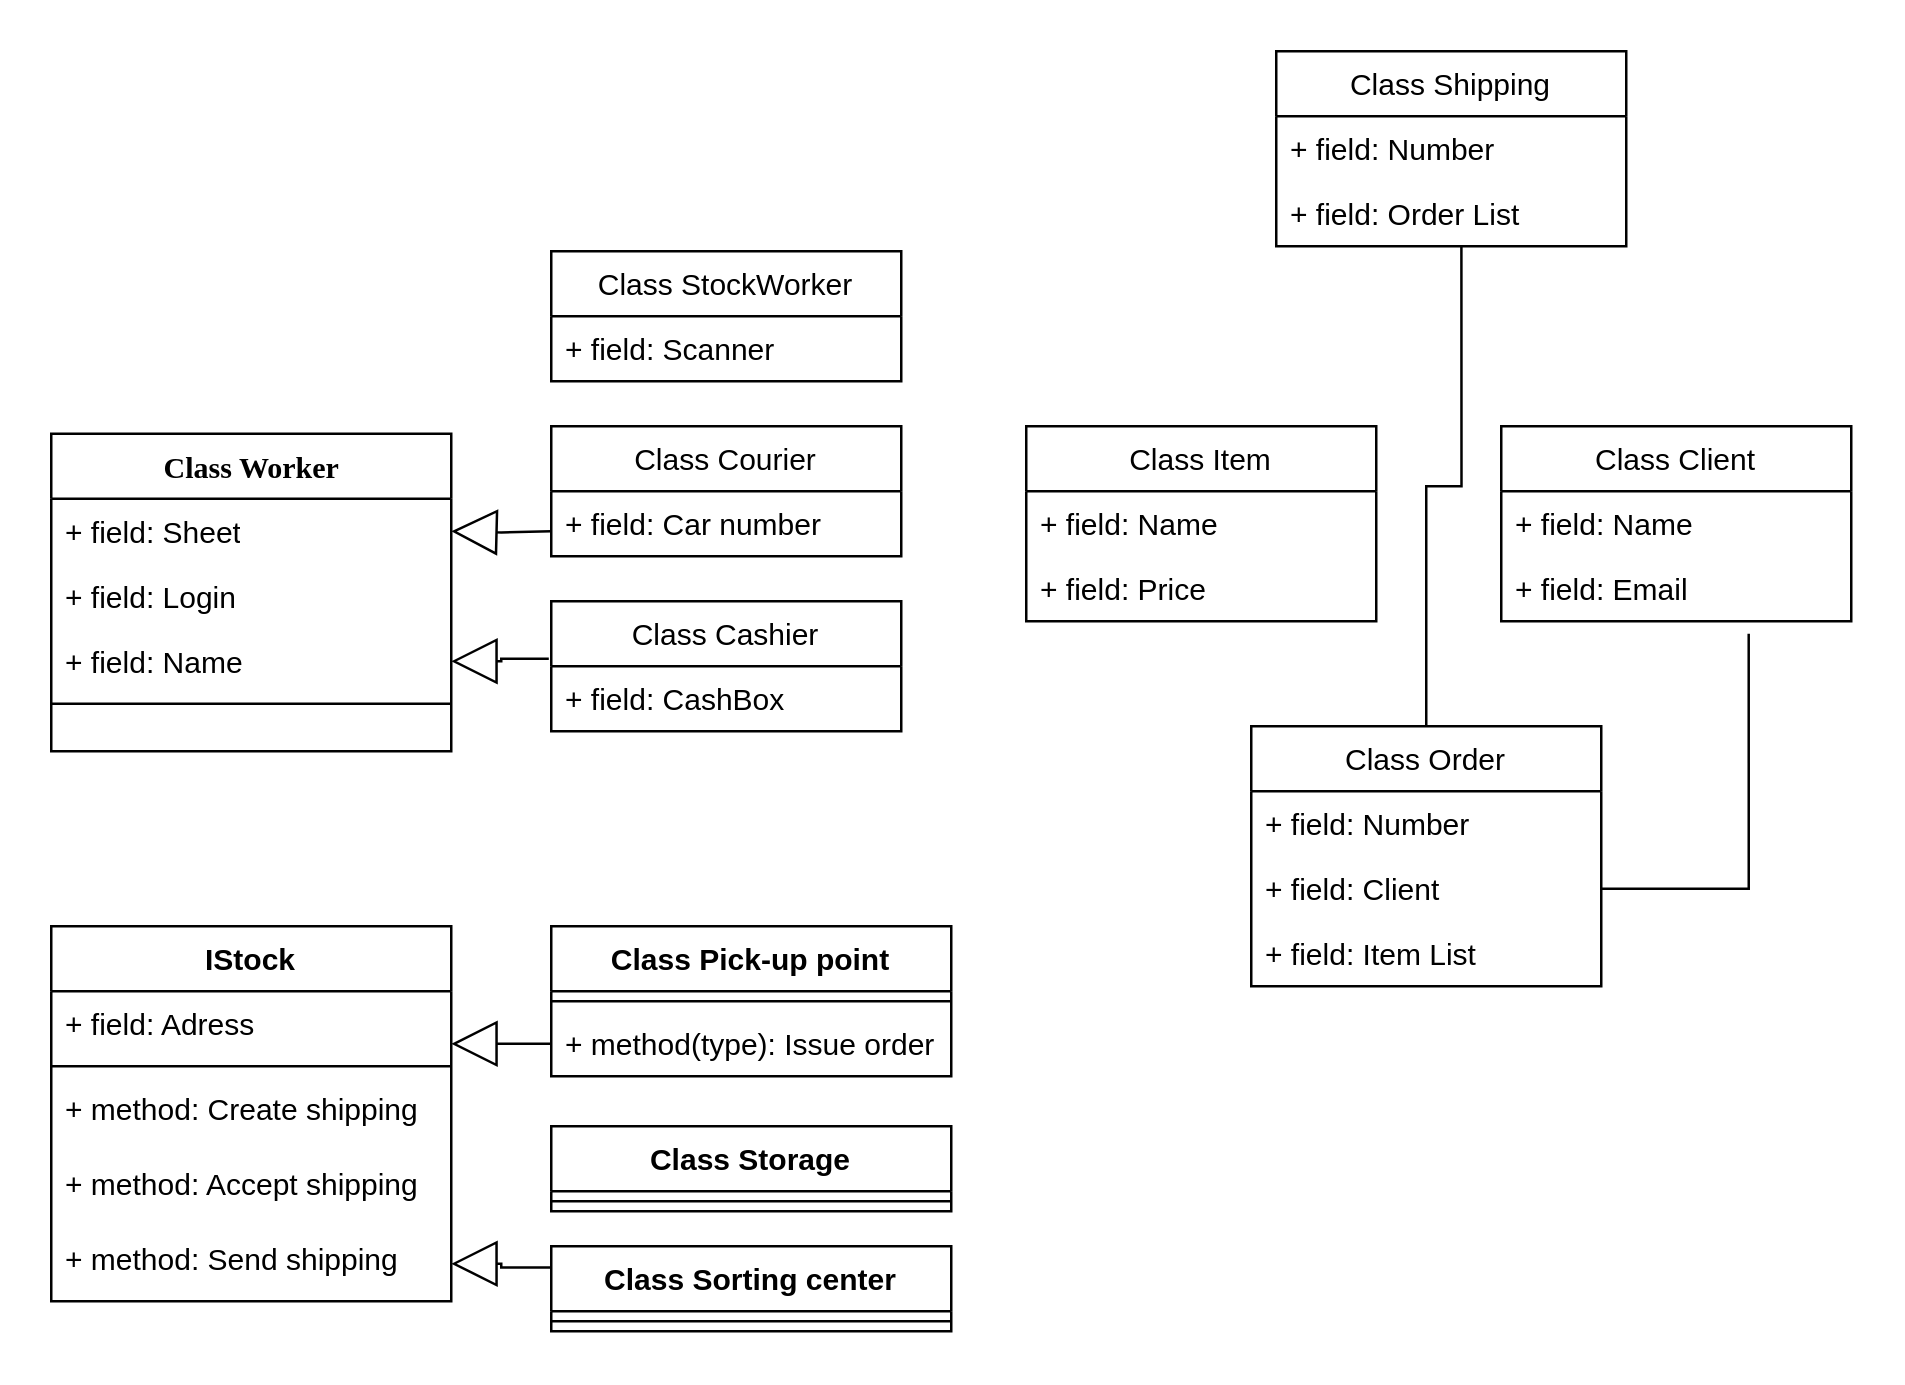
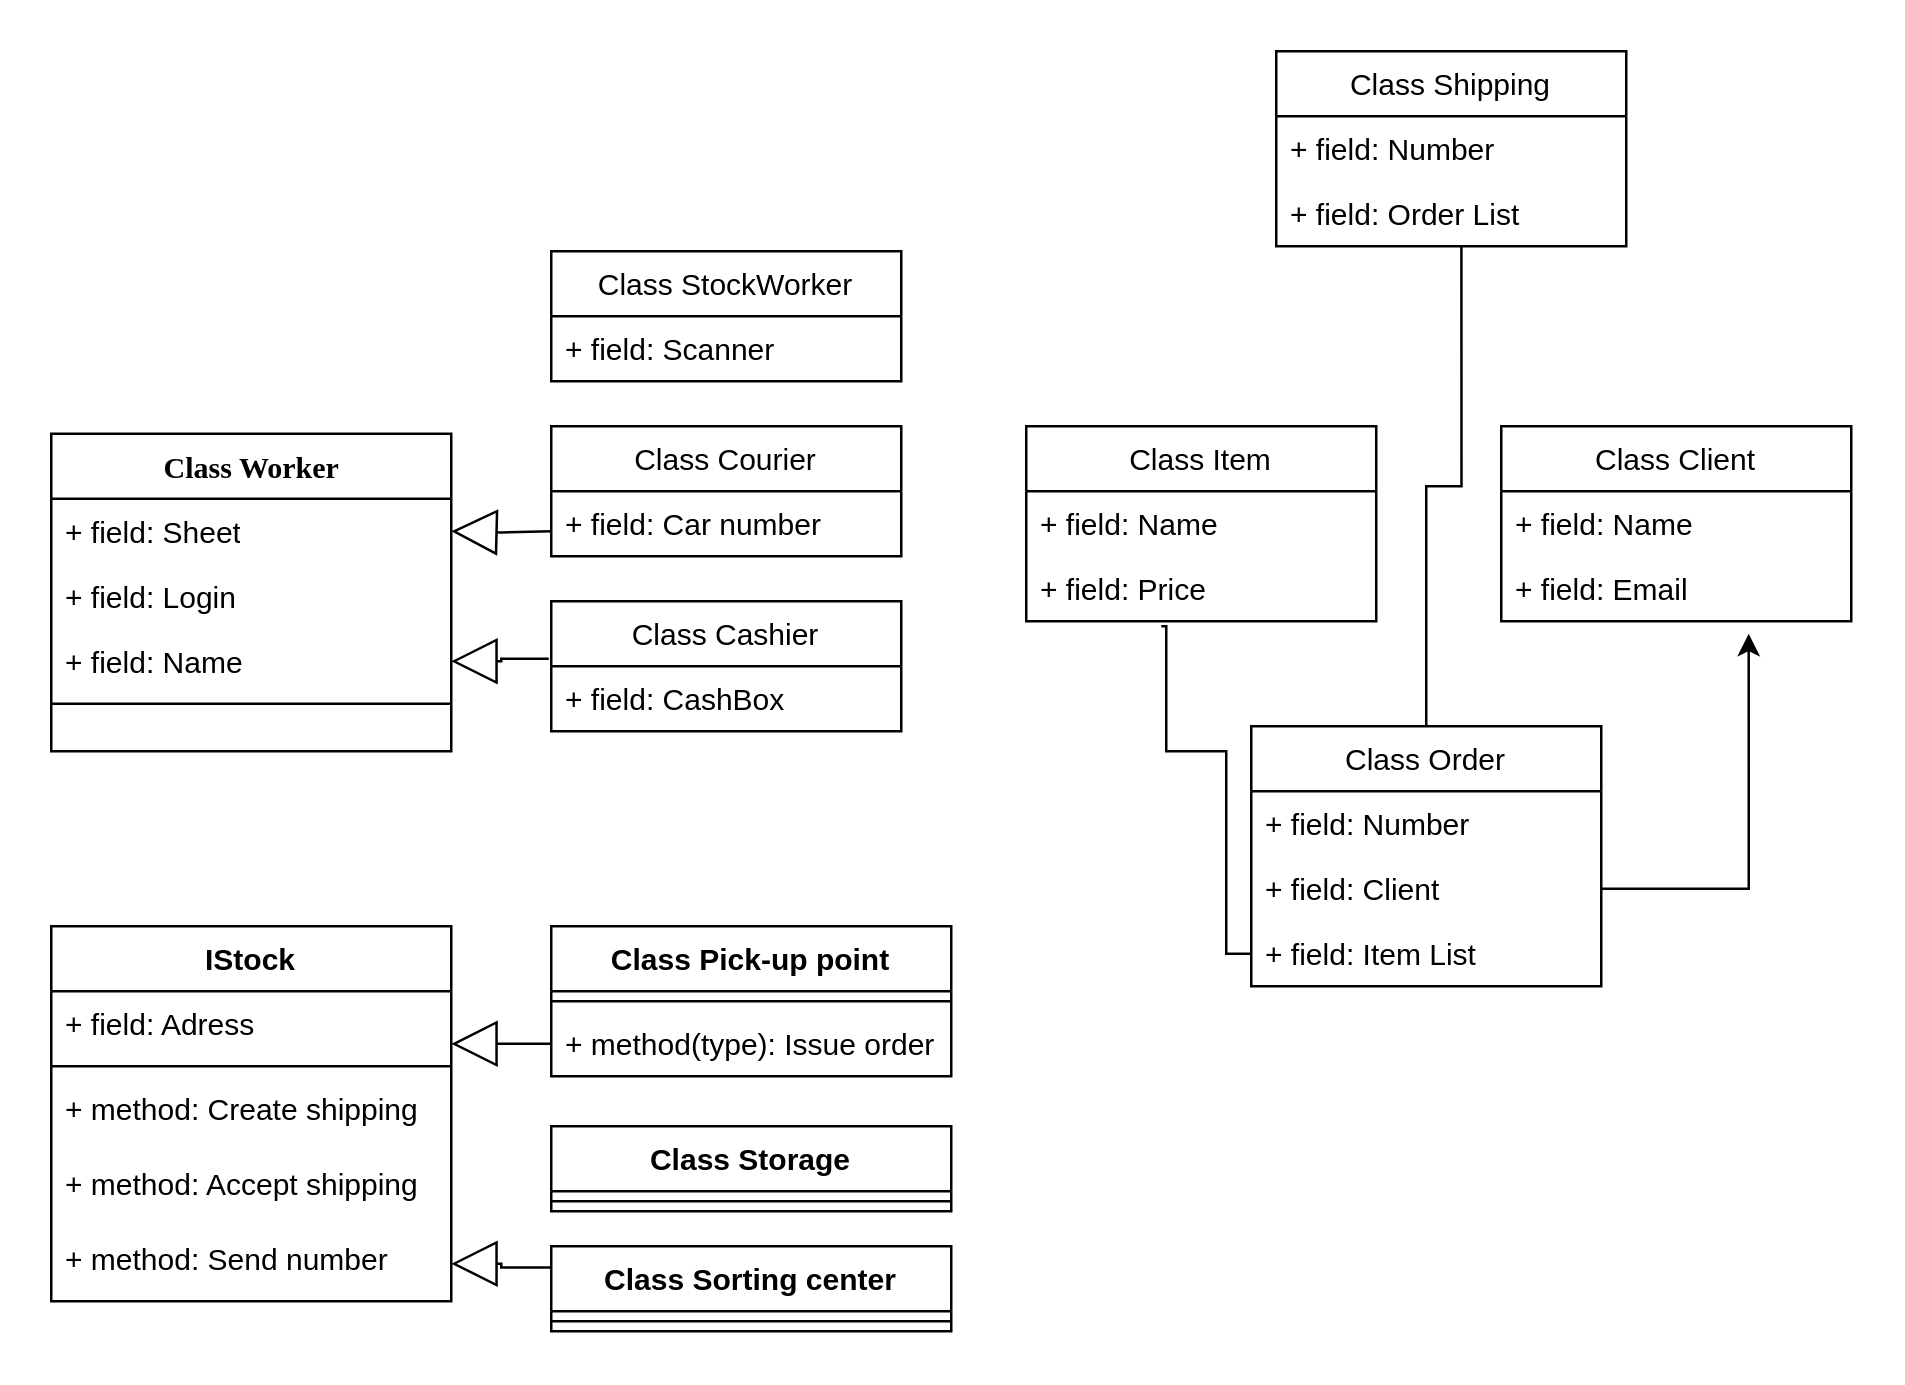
(1749, 644) -> (1749, 652)
none -> (1226, 770)
(235, 1260) -> (226, 1260)
